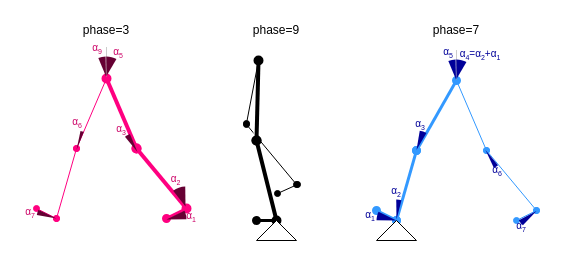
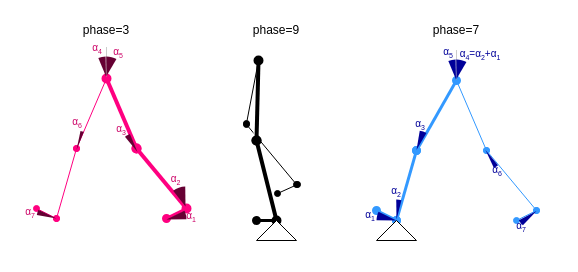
(98, 50) -> (98, 50)
